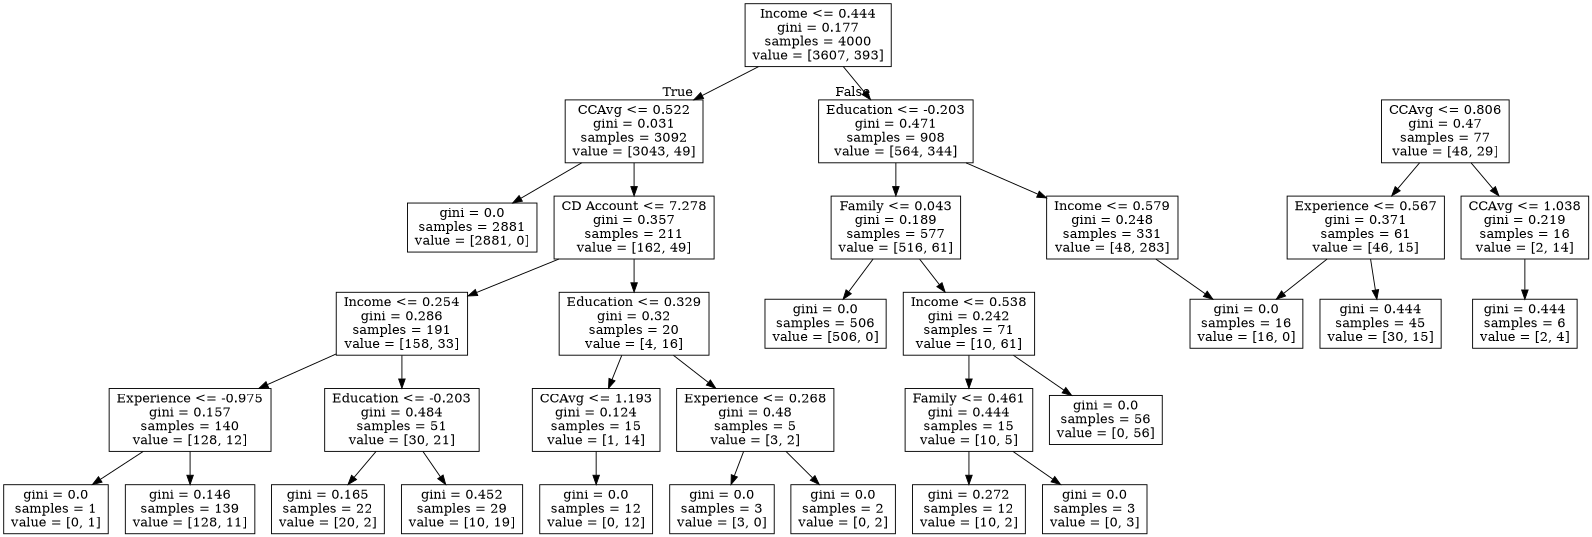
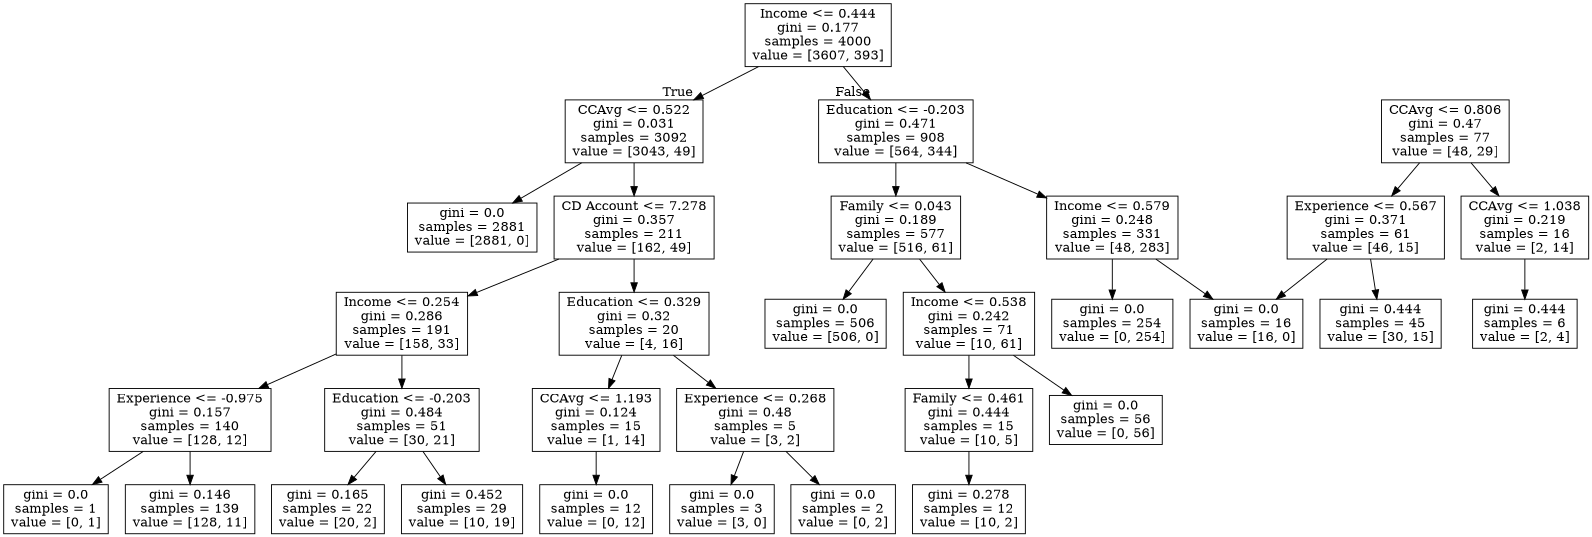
none -> (1112, 324)
(969, 509) -> (969, 509)
(1095, 509) -> none
